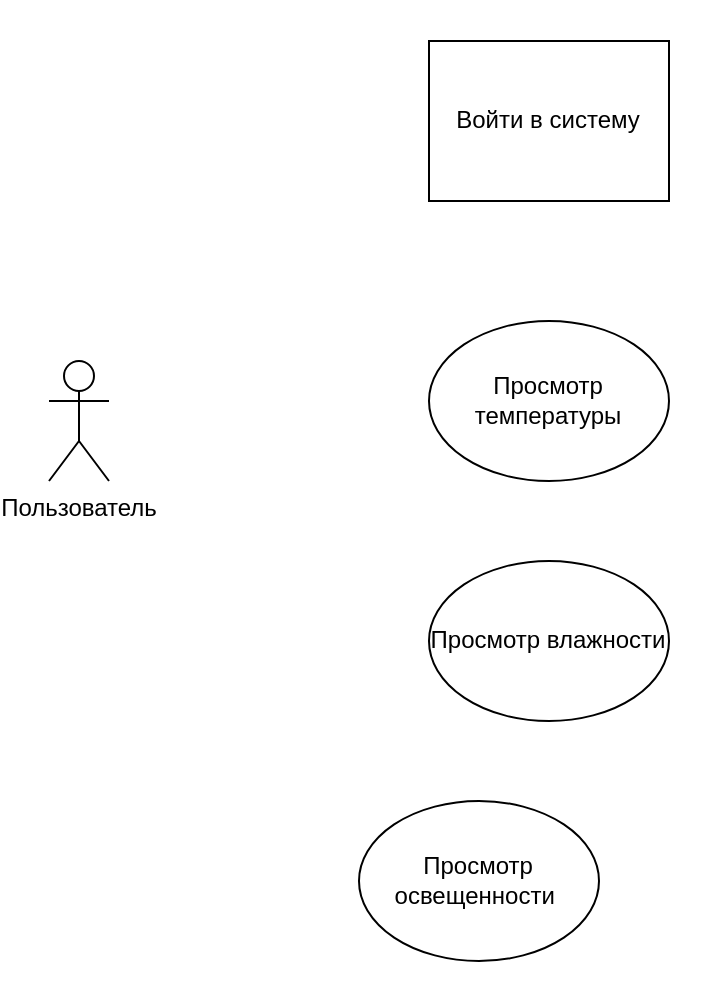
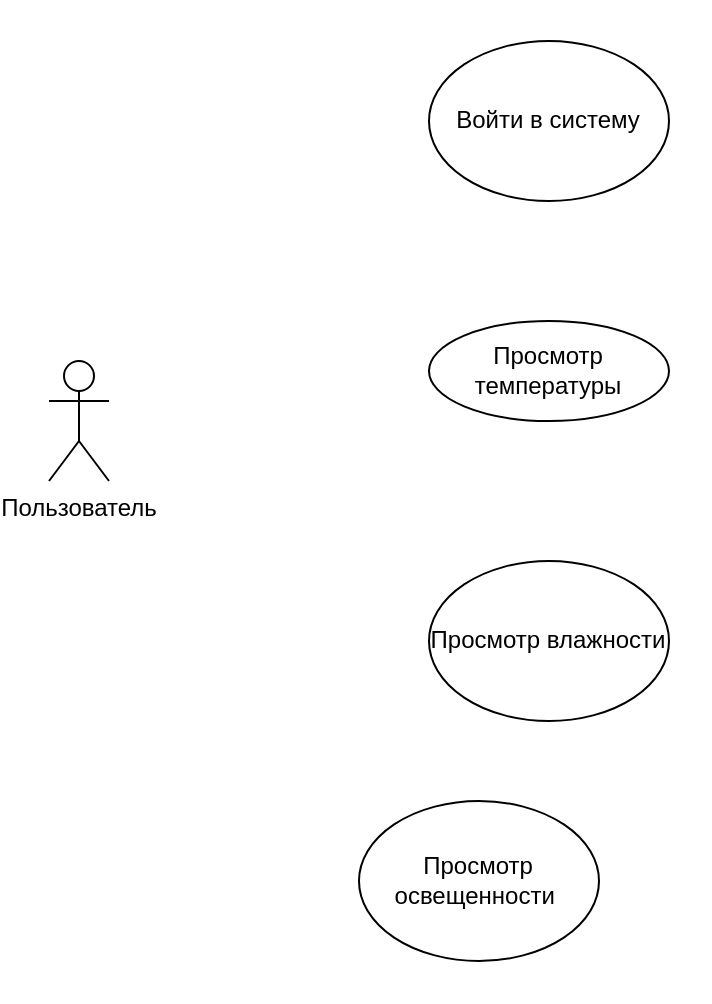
(549, 121) -> (549, 121)
(549, 401) -> (549, 371)
